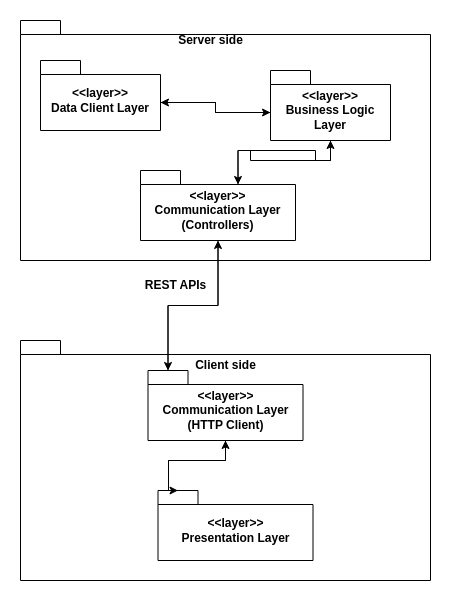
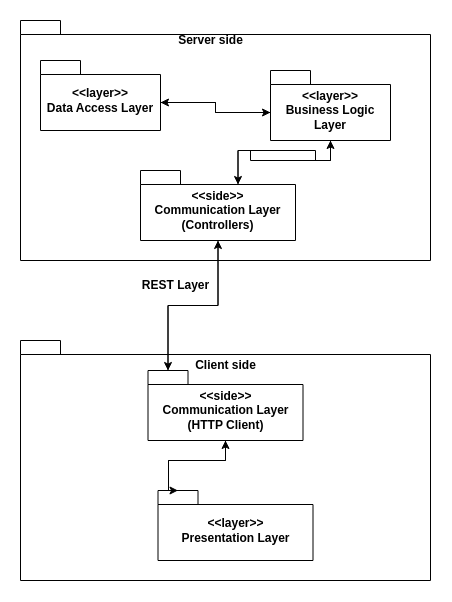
(101, 101) -> (101, 101)
(218, 211) -> (218, 211)
(176, 286) -> (176, 286)
(226, 411) -> (226, 411)
